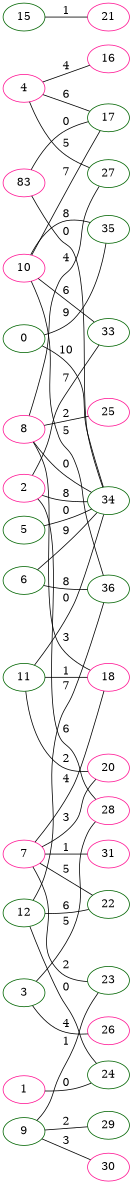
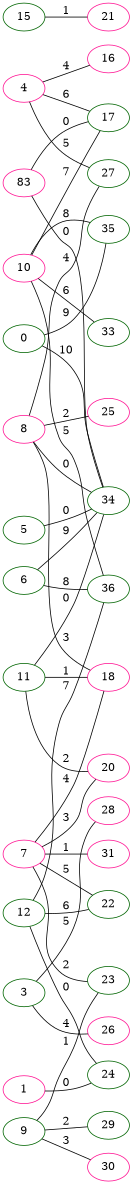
(24, 488) -> none
